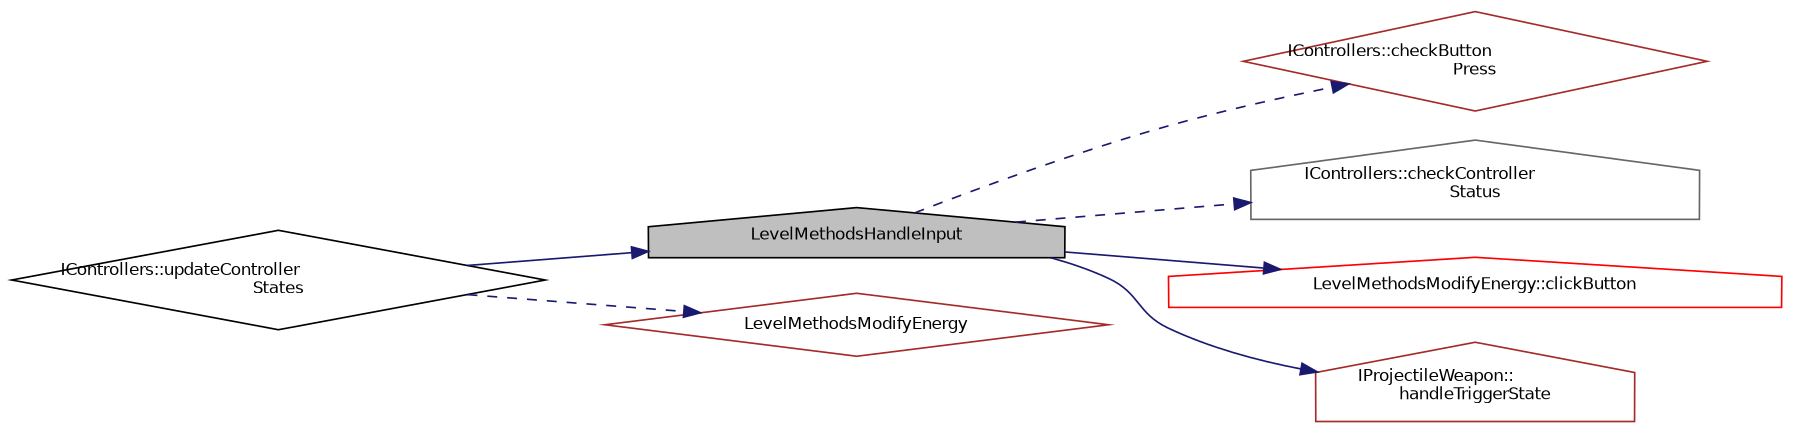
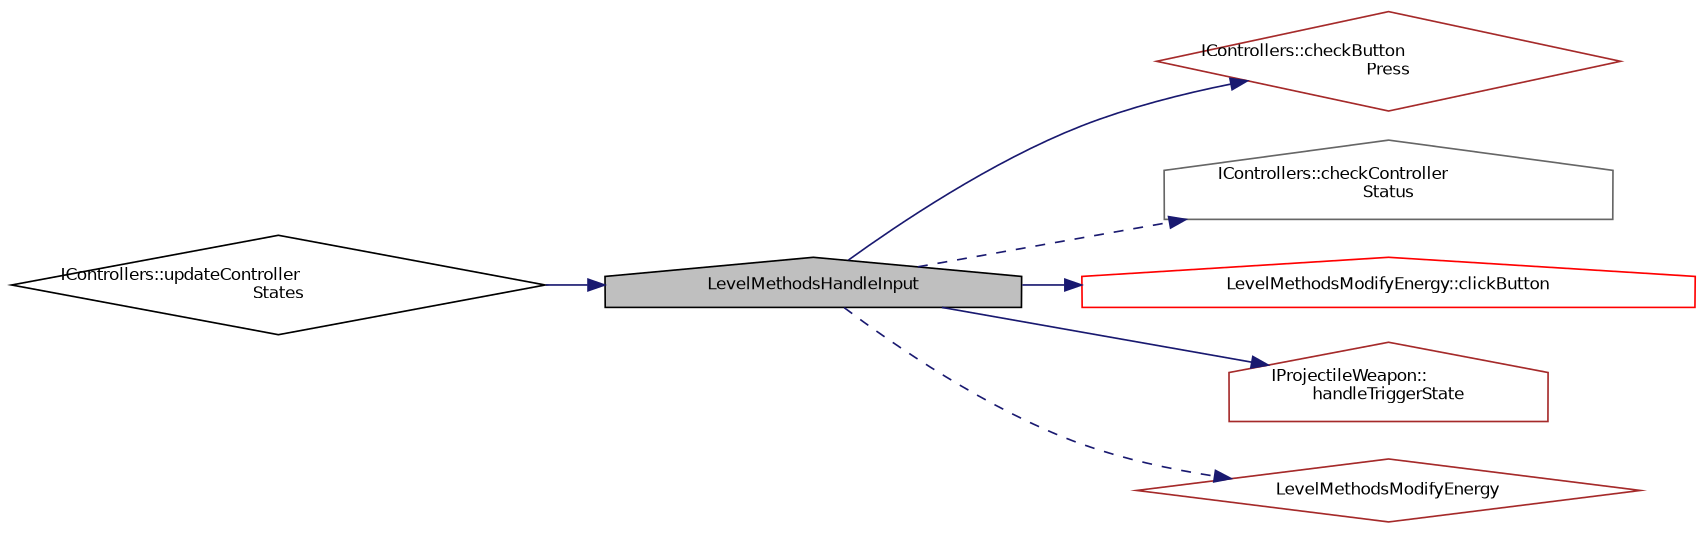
(1120, 140) -> (1029, 149)
(576, 303) -> (1018, 417)
